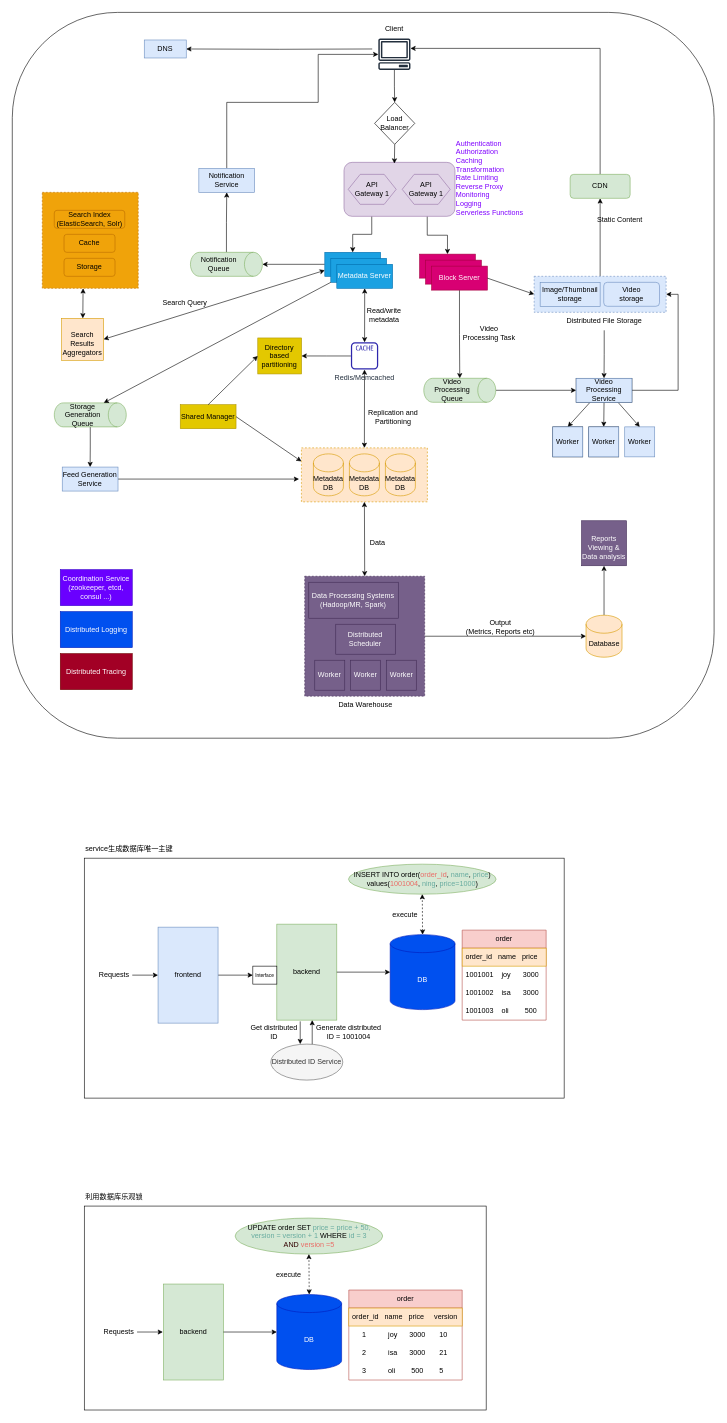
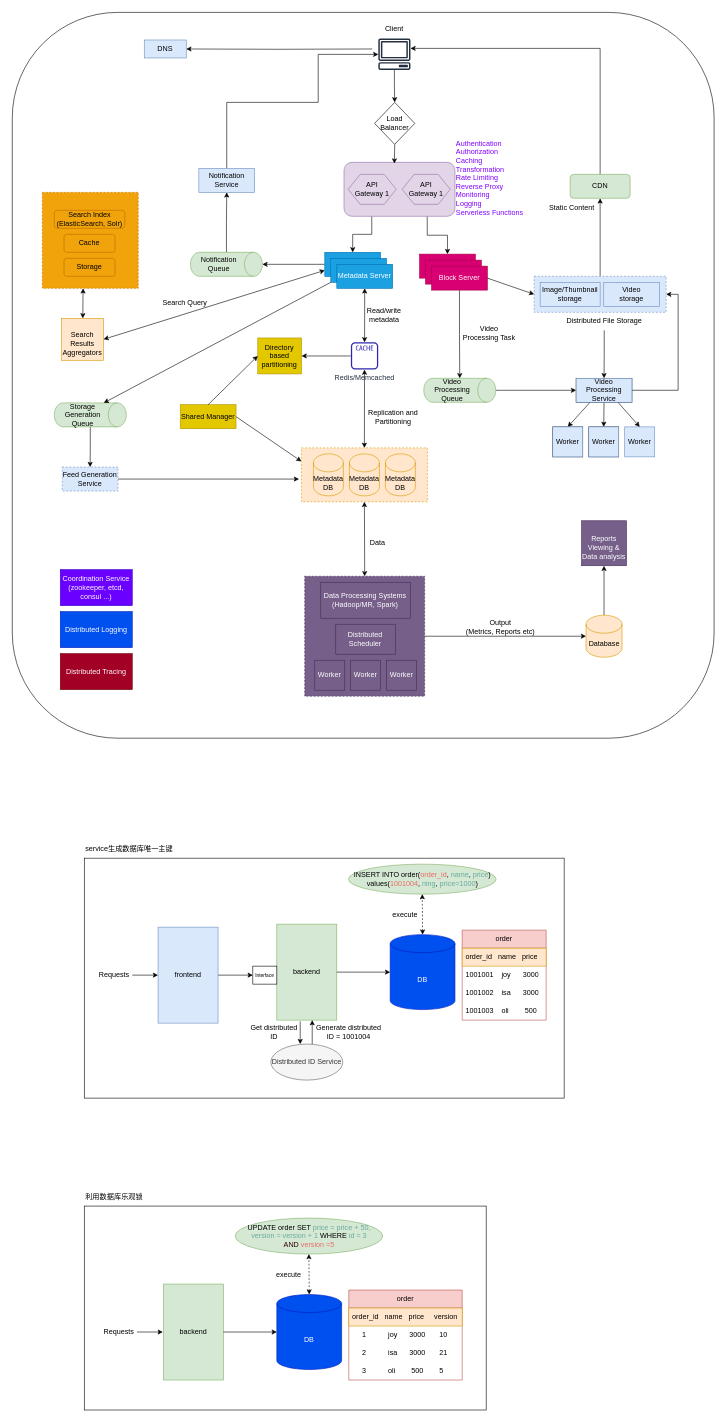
(620, 220) -> (572, 208)
(632, 294) -> (632, 294)
(90, 479) -> (90, 479)
(354, 600) -> (366, 600)
(365, 705) -> none
